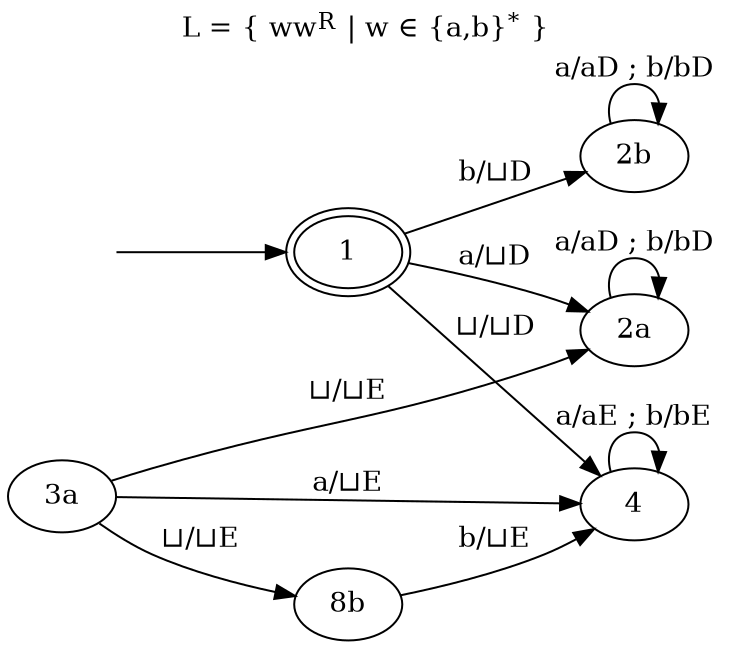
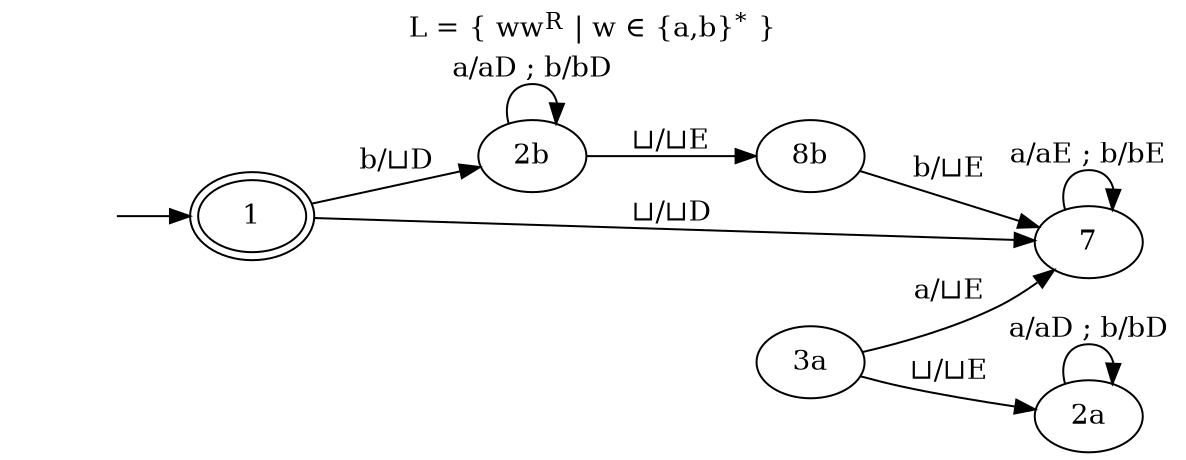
(490, 281) -> none
(634, 504) -> (1089, 242)
(184, 567) -> (661, 156)
